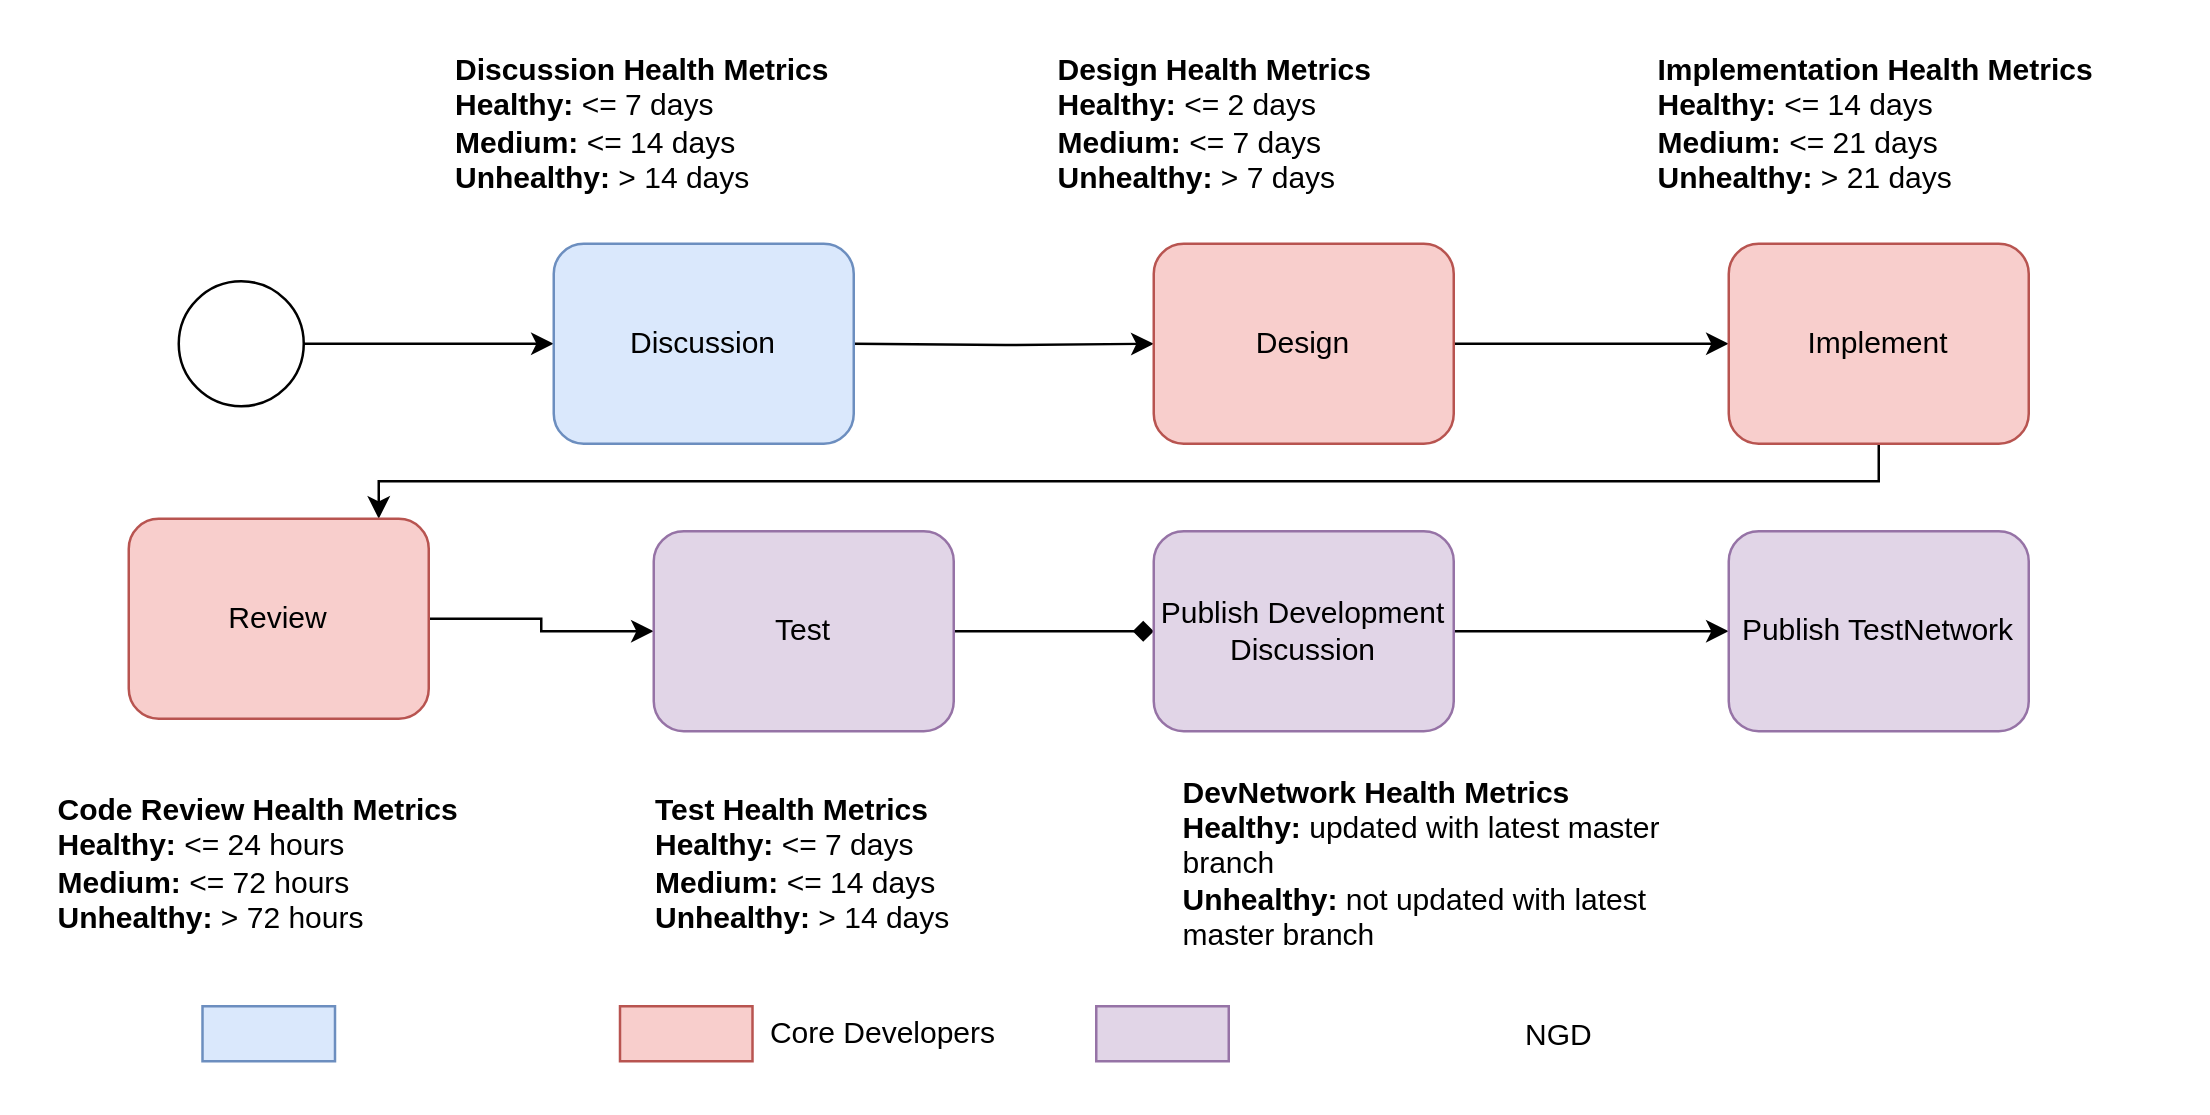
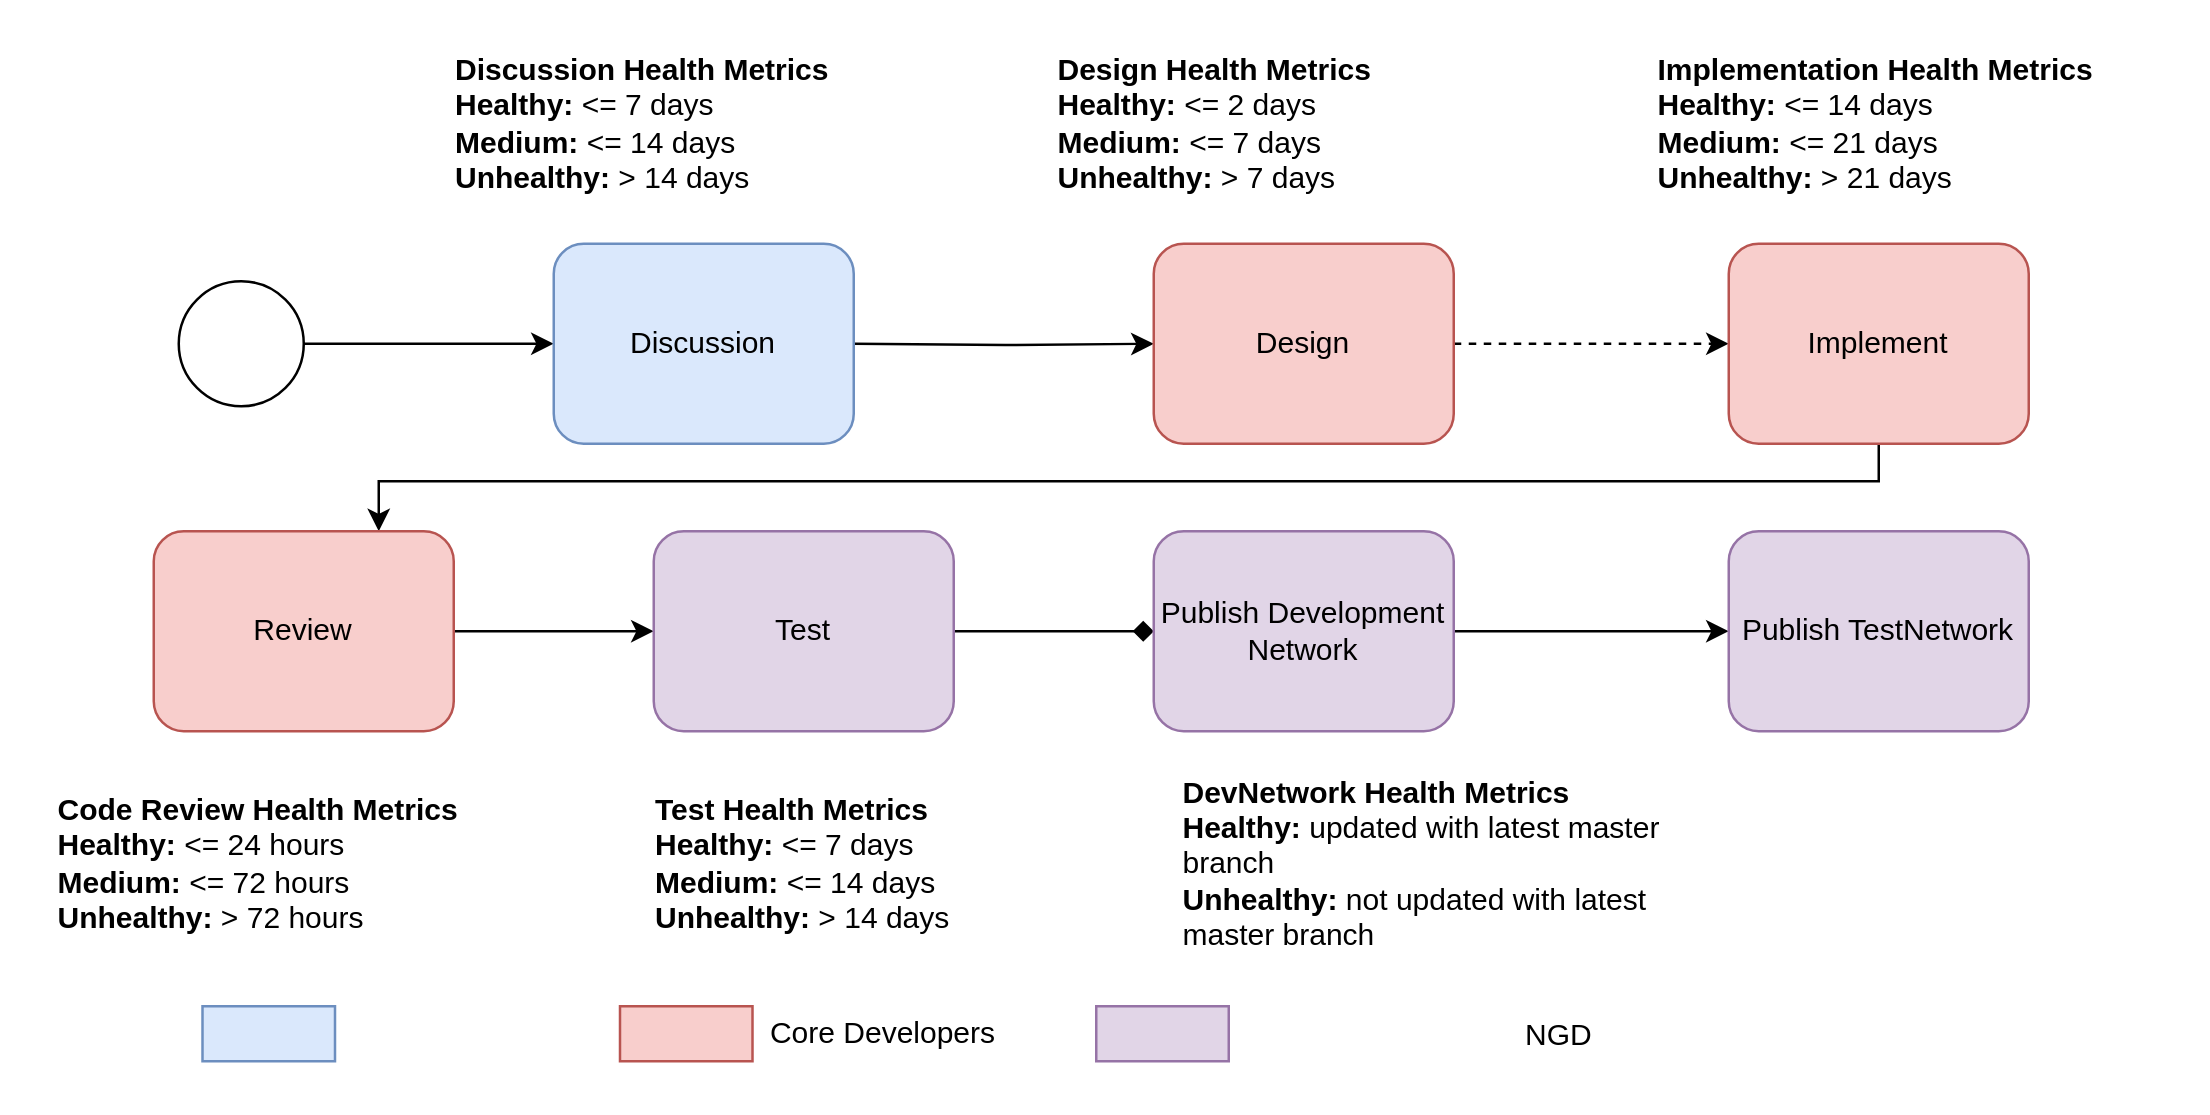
(1584, 344) -> (1584, 344)
(279, 619) -> (304, 631)
(1304, 631) -> (1304, 631)
